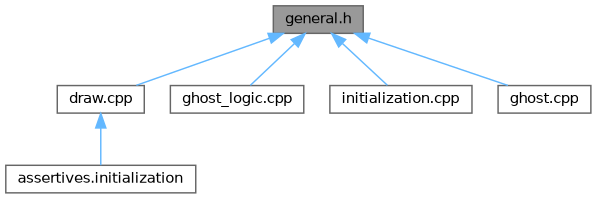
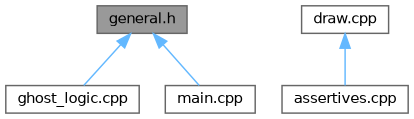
(203, 62) -> none
(401, 99) -> none
(544, 99) -> (210, 99)
(101, 179) -> (345, 99)
